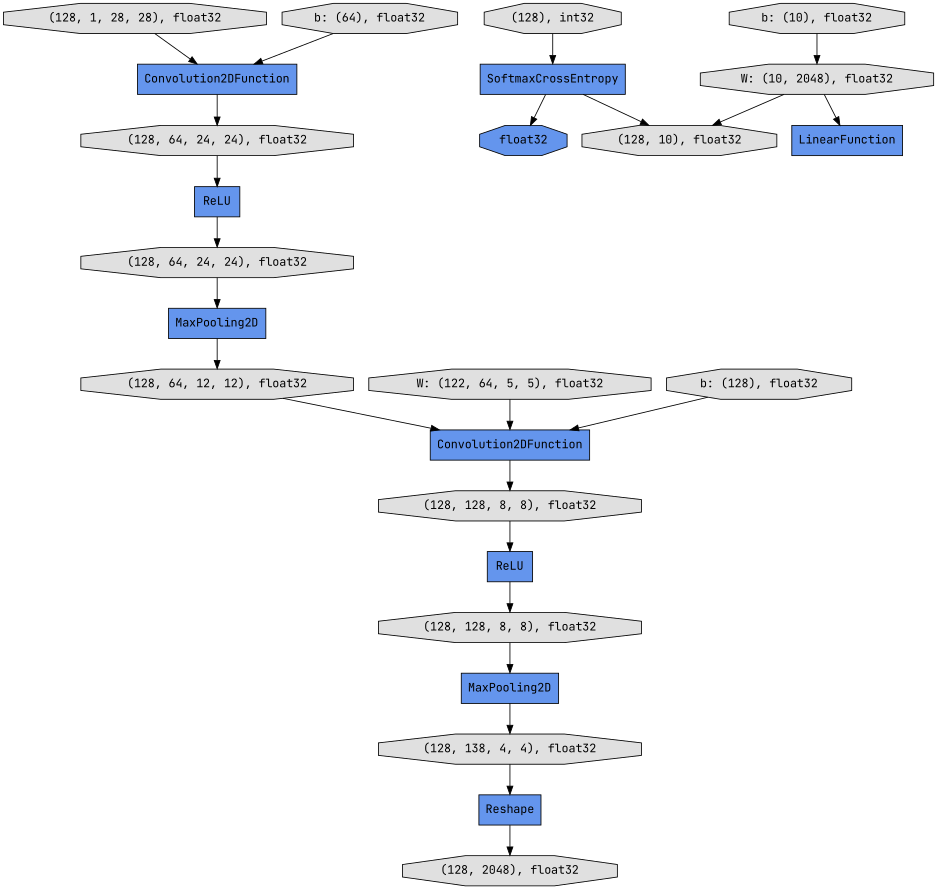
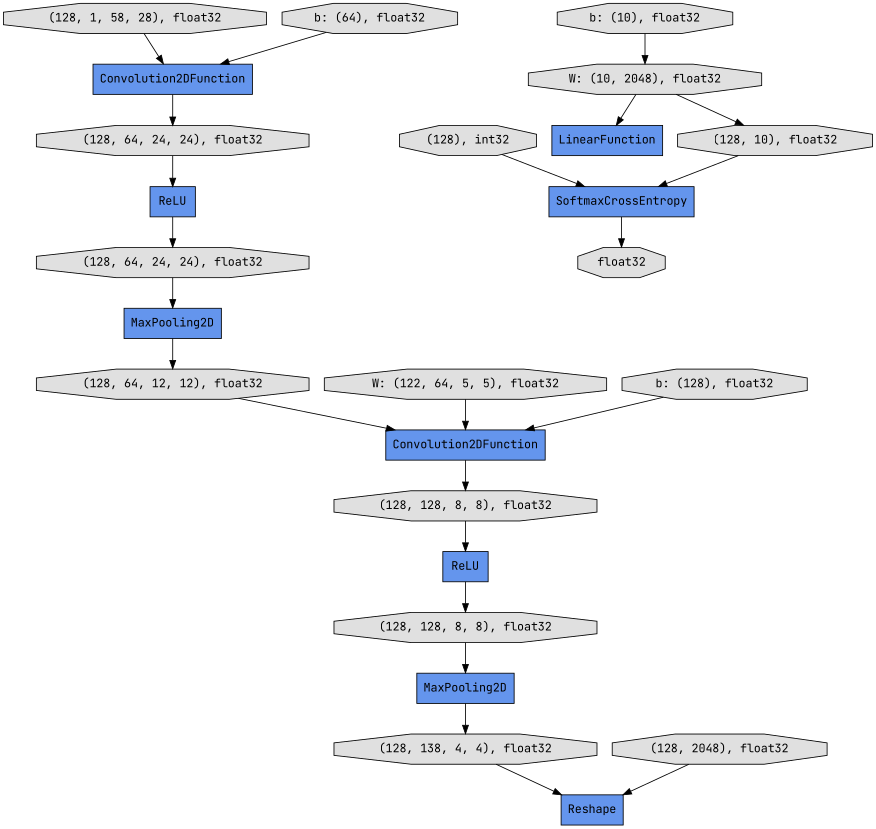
(135, 18) -> (135, 18)
(612, 108) -> (702, 170)
(523, 141) -> (622, 263)
(510, 836) -> (660, 778)
